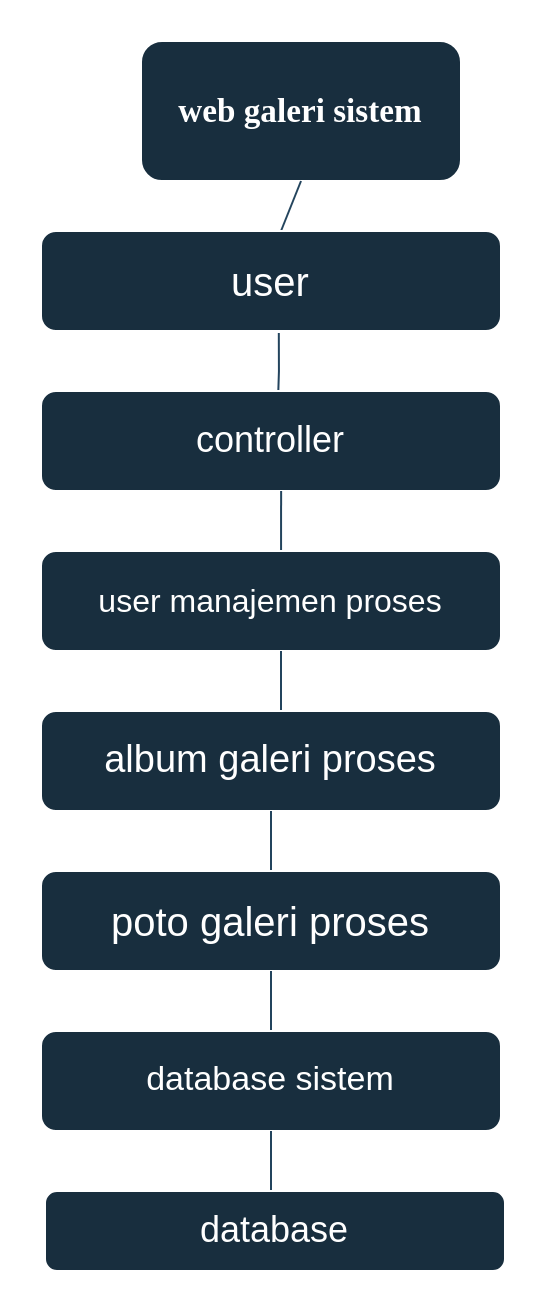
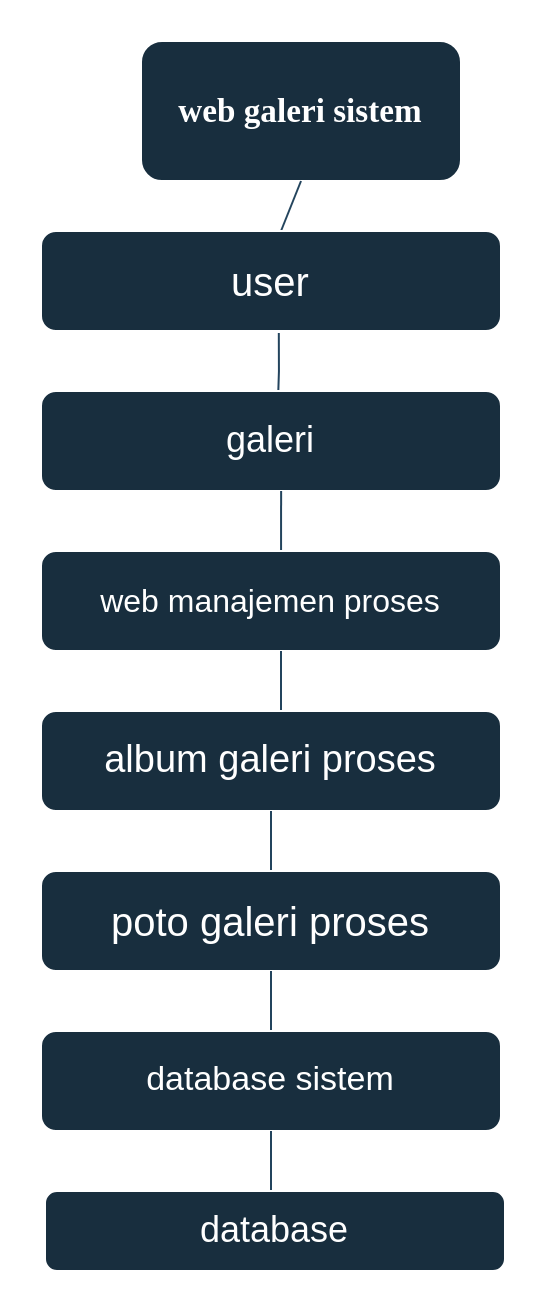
(271, 441) -> (271, 441)
(271, 601) -> (271, 601)
